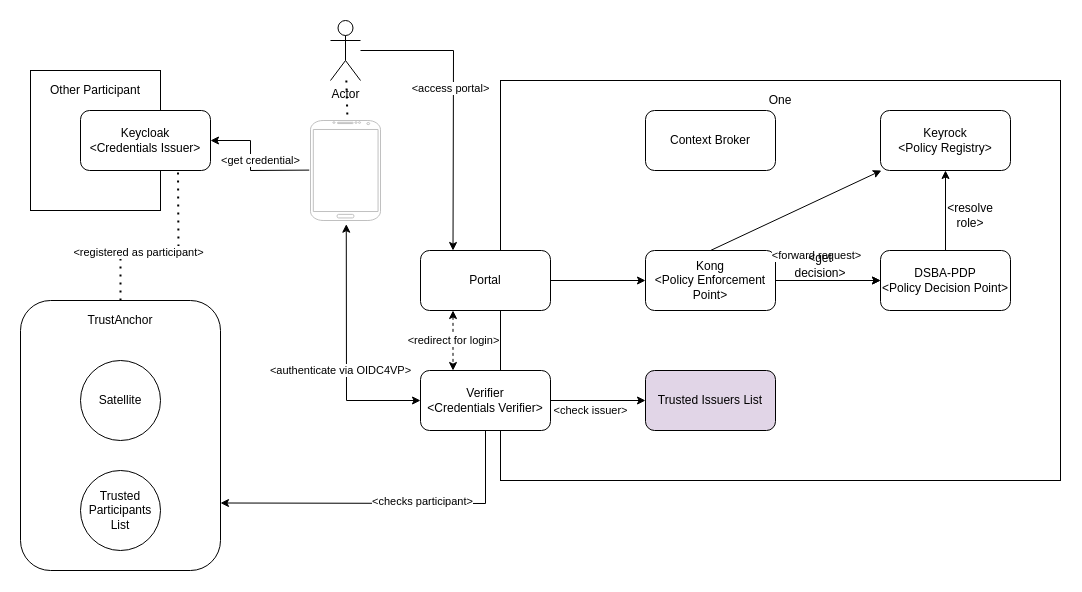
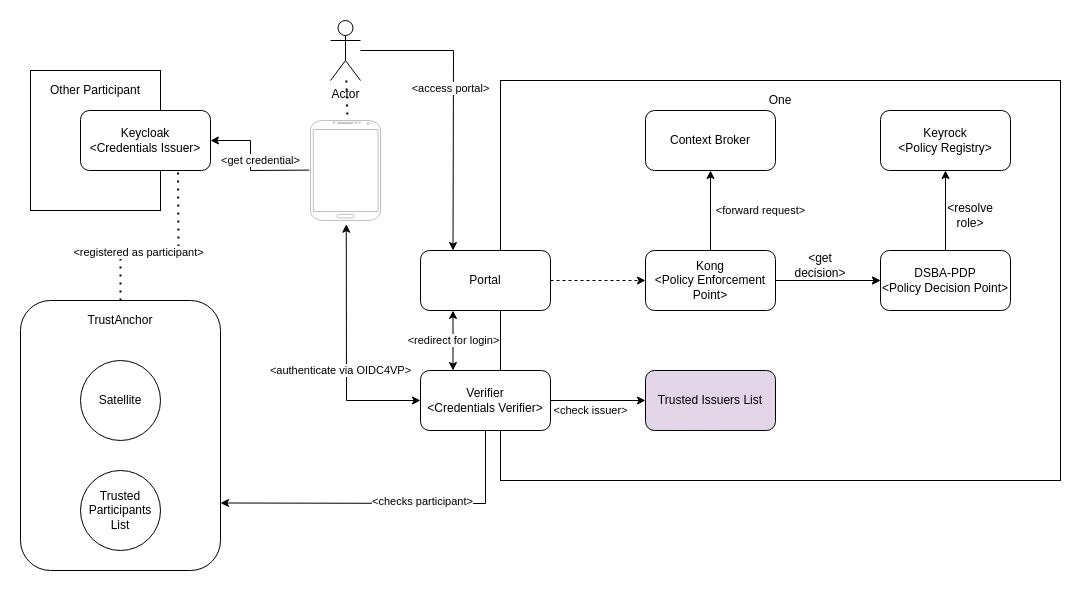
(793, 212) -> (711, 214)
(595, 281) -> (595, 281)
(453, 326) -> (453, 326)
